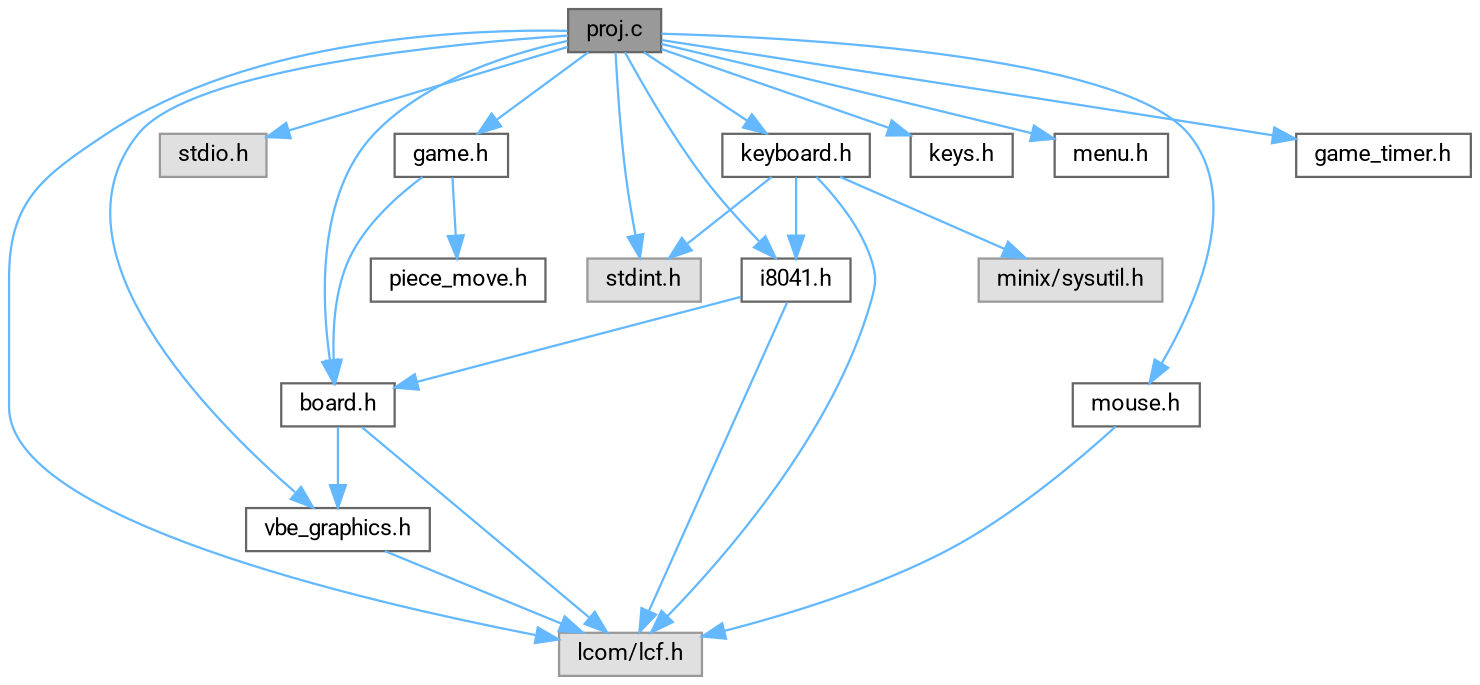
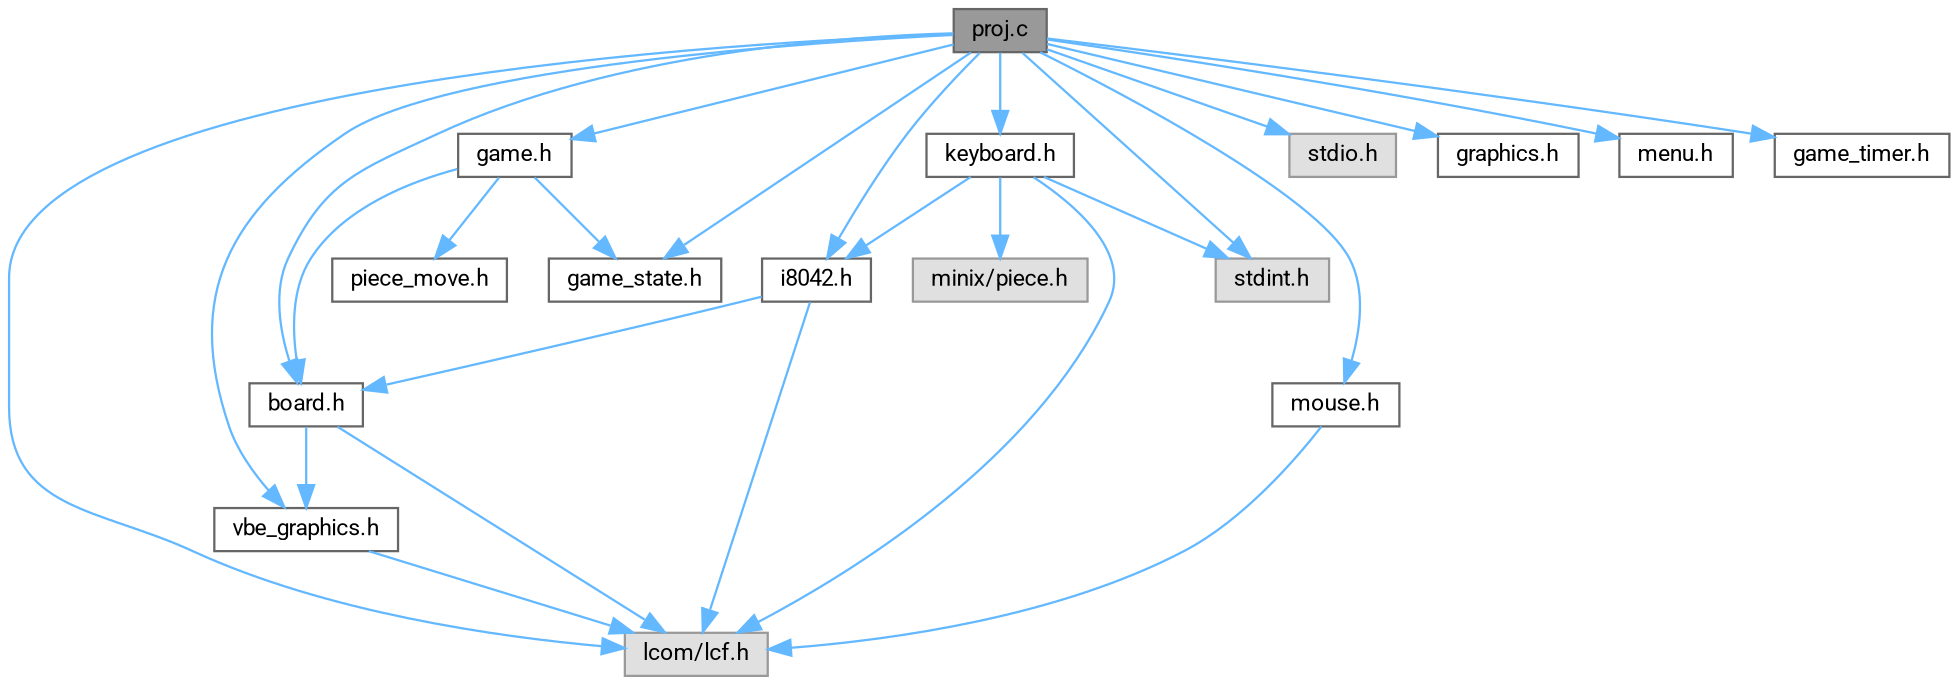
(962, 155) -> (1508, 155)
none -> (635, 280)
(796, 280) -> (816, 280)
(1071, 280) -> (1000, 280)
